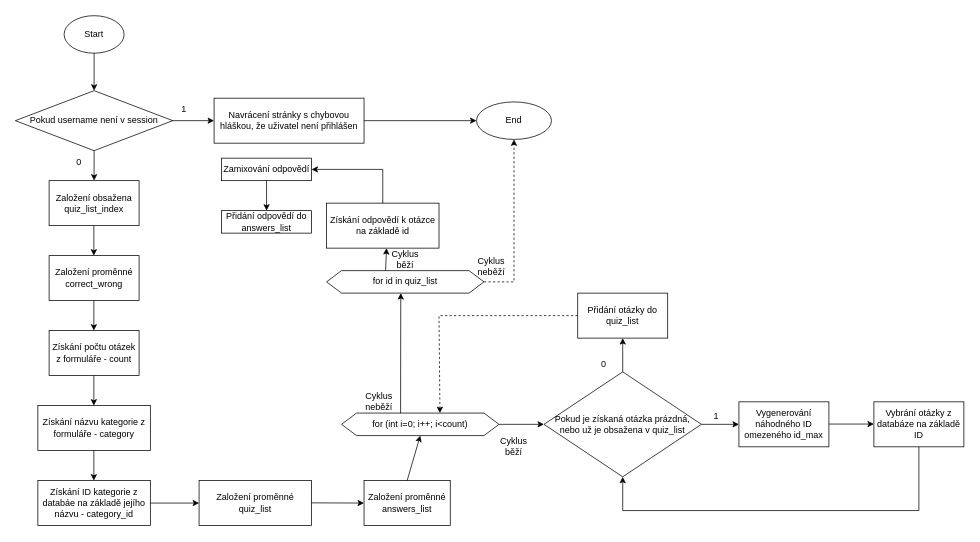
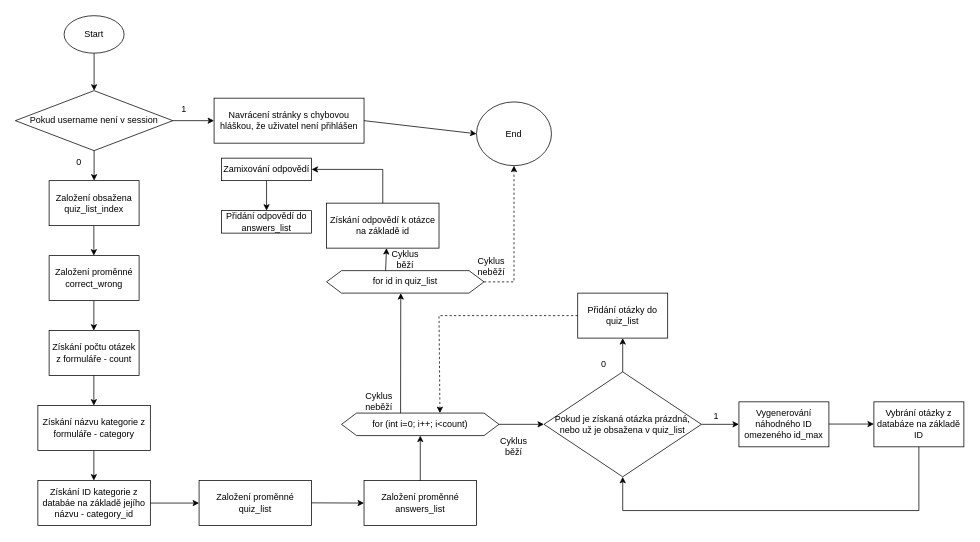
(514, 120) -> (514, 134)
(407, 503) -> (420, 503)
